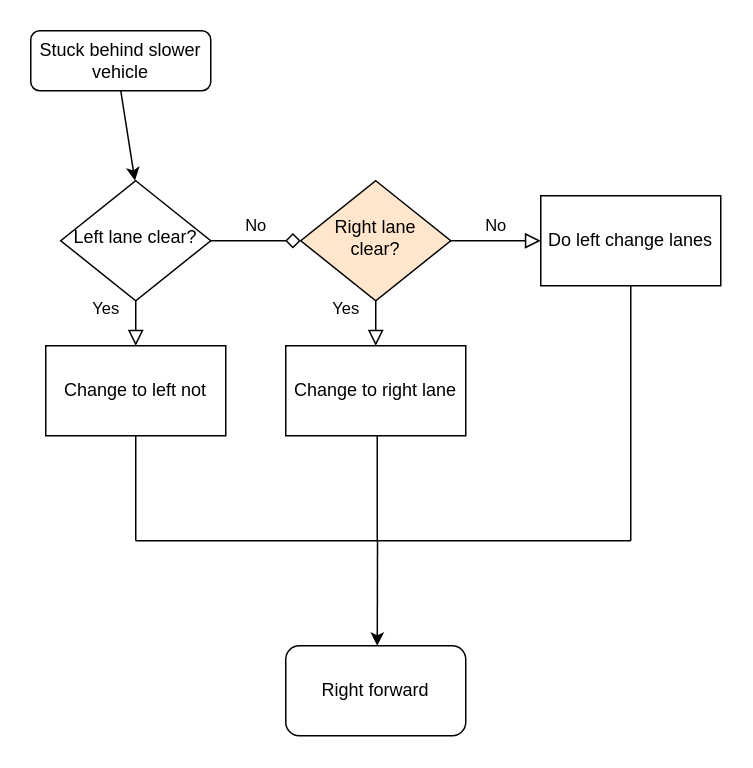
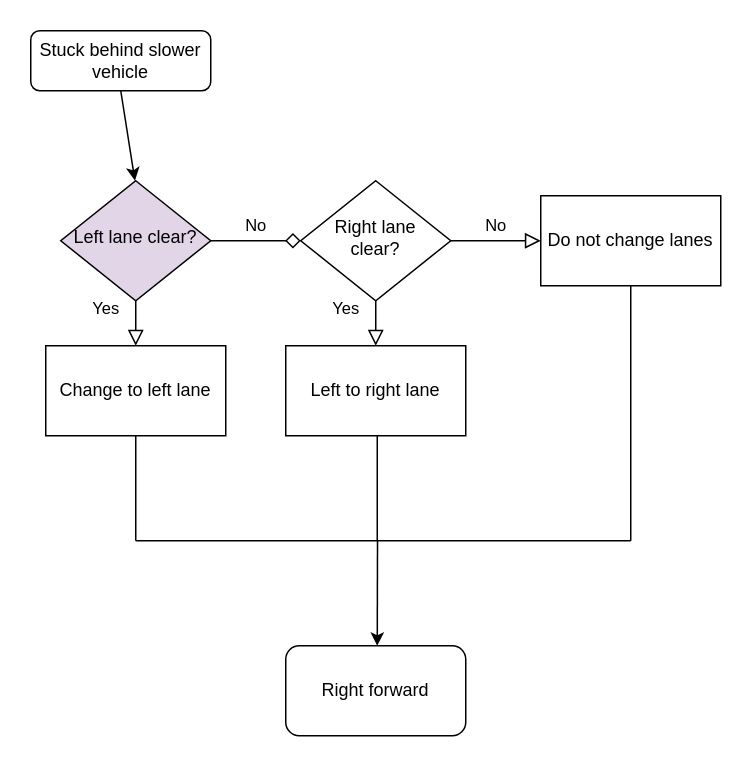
(136, 241) -> (136, 241)
(376, 241) -> (376, 241)
(631, 241) -> (631, 241)
(136, 391) -> (136, 391)
(376, 391) -> (376, 391)
